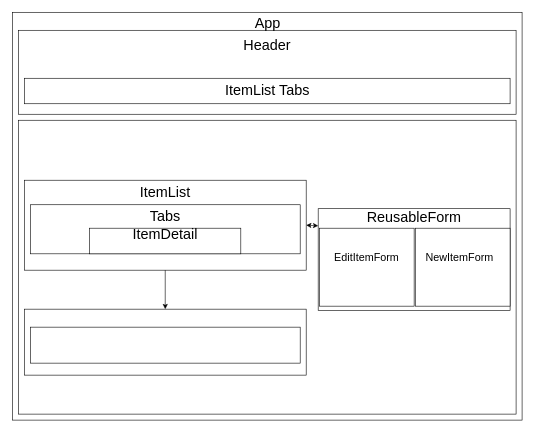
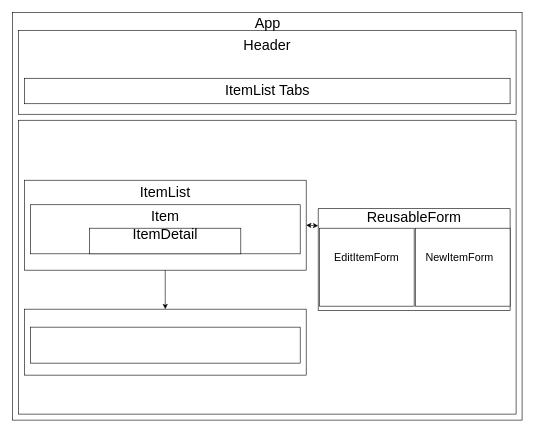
(165, 217) -> (165, 217)
